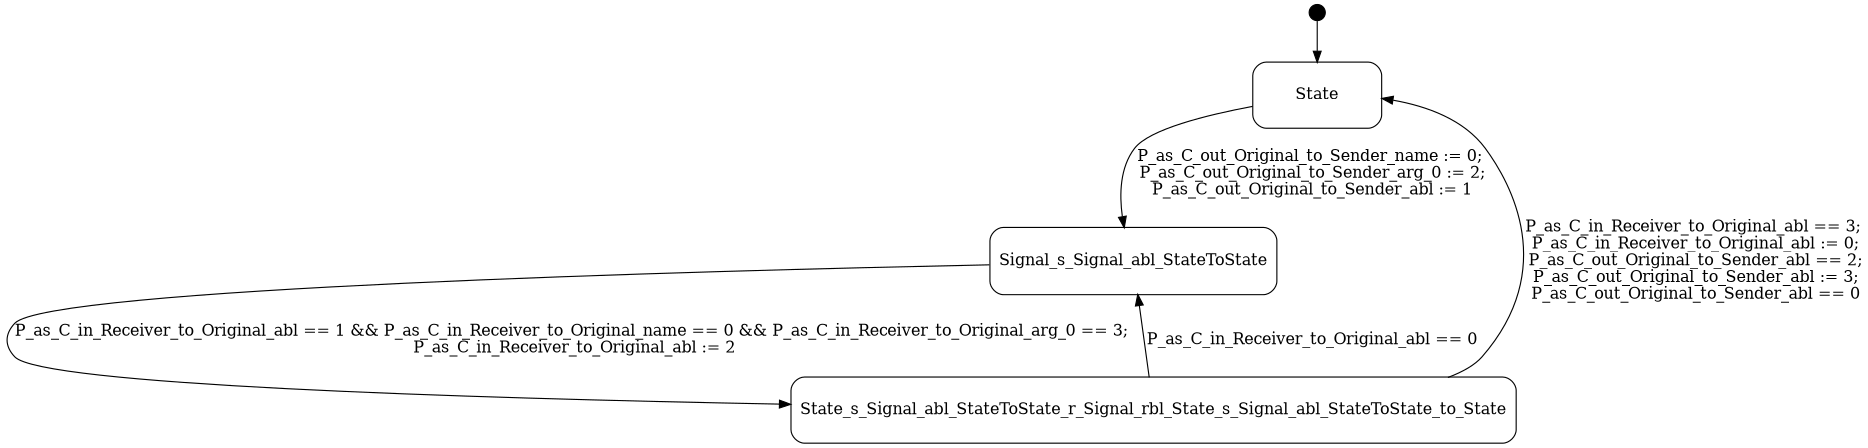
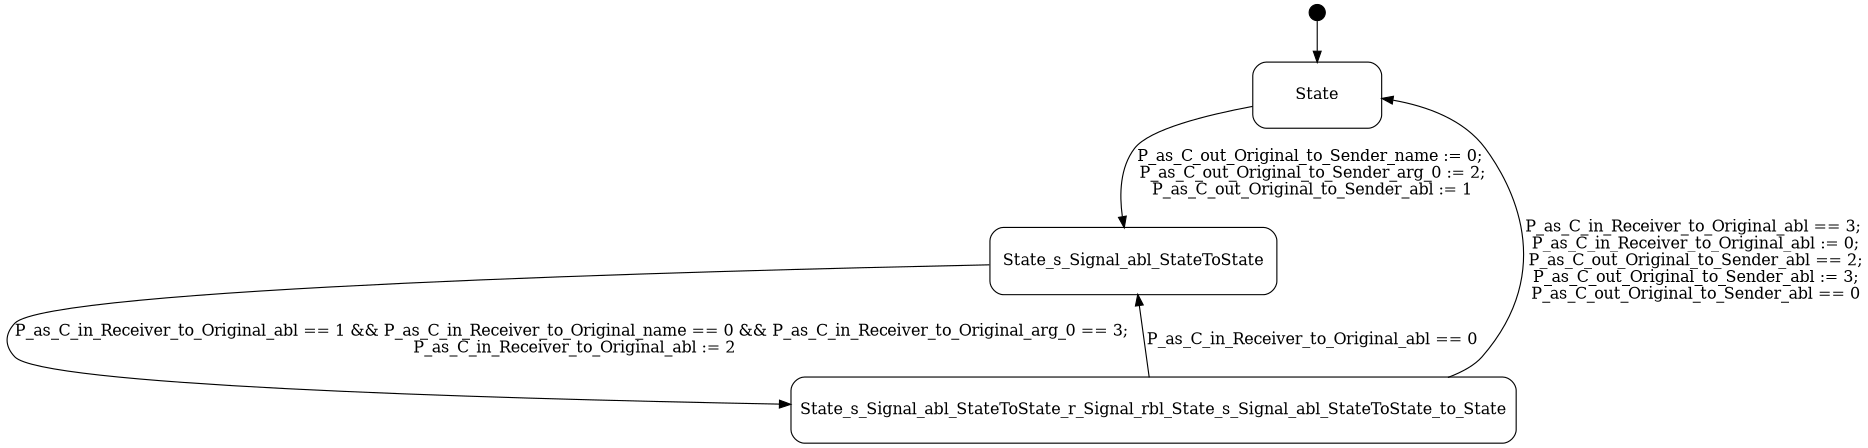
(1133, 261) -> (1133, 261)
